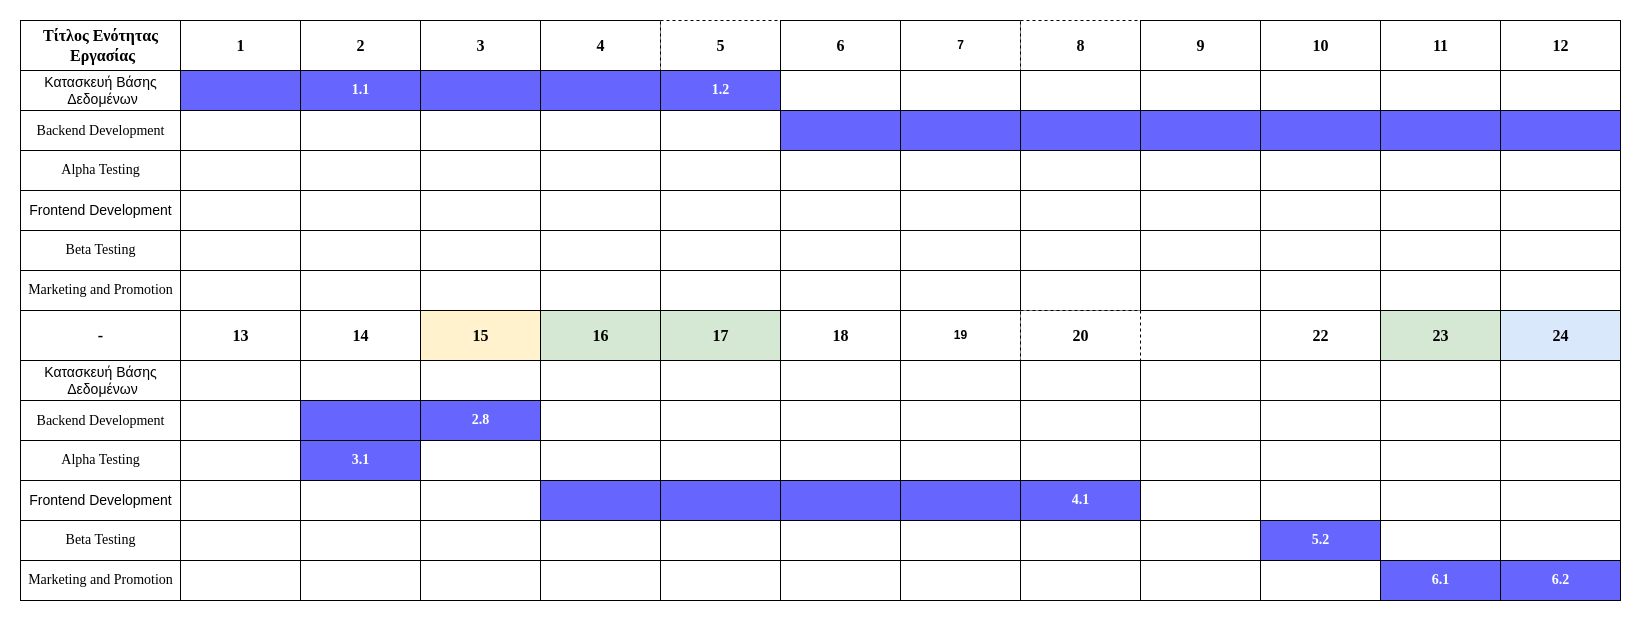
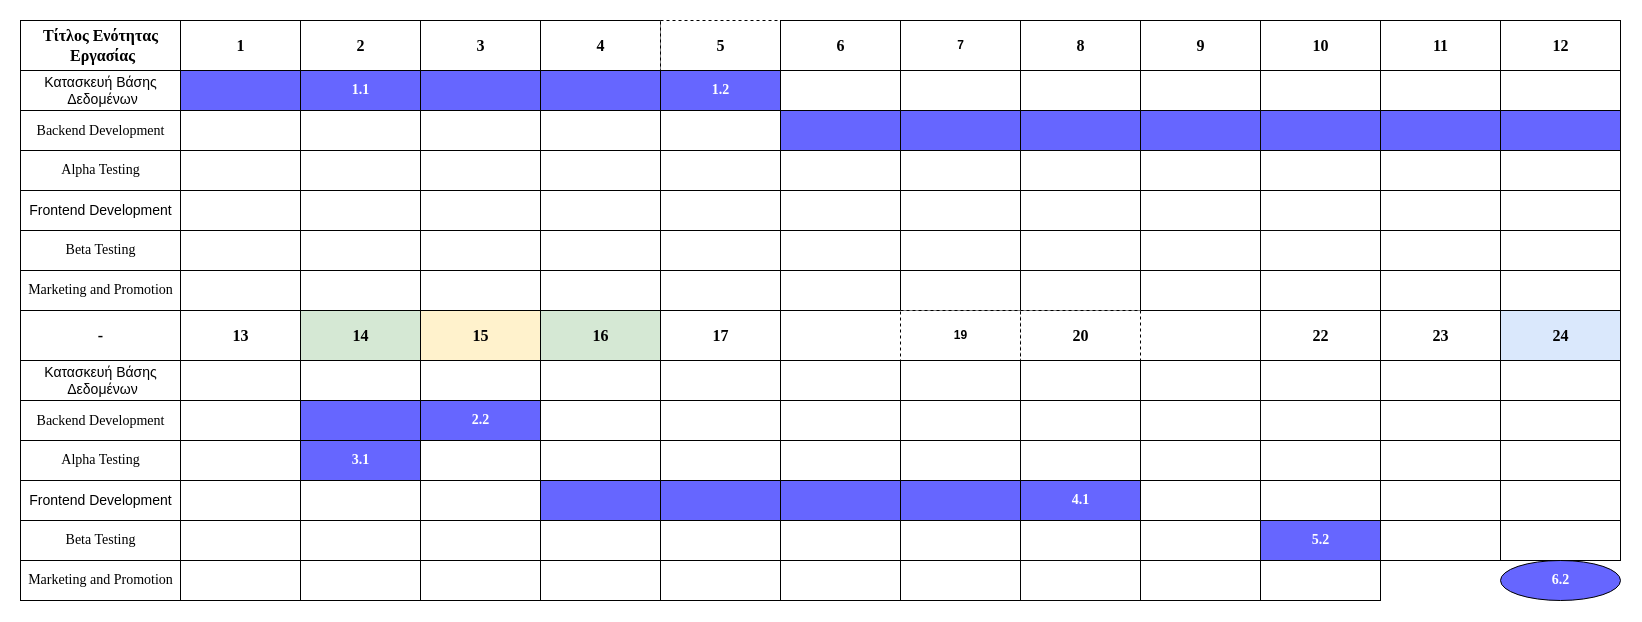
(1081, 46) -> (1081, 46)
(361, 336) -> (361, 336)
(721, 336) -> (721, 336)
(841, 336) -> none
(961, 336) -> (961, 336)
(1441, 336) -> (1441, 336)
(481, 421) -> (481, 421)
(1441, 581) -> none
(1561, 581) -> (1561, 581)
